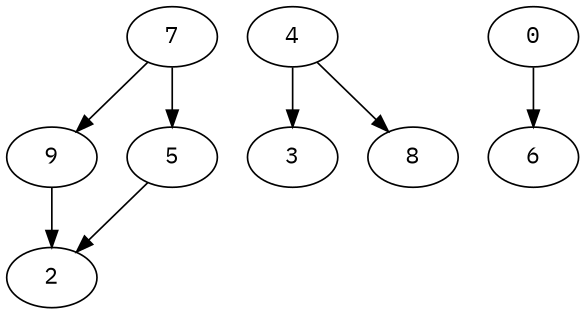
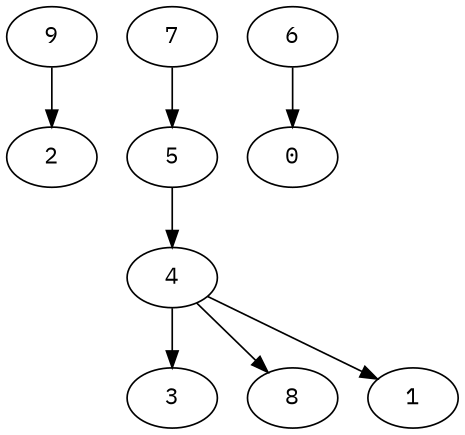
(533, 89) -> (293, 89)
(118, 91) -> none
(118, 211) -> (172, 209)
none -> (413, 398)
